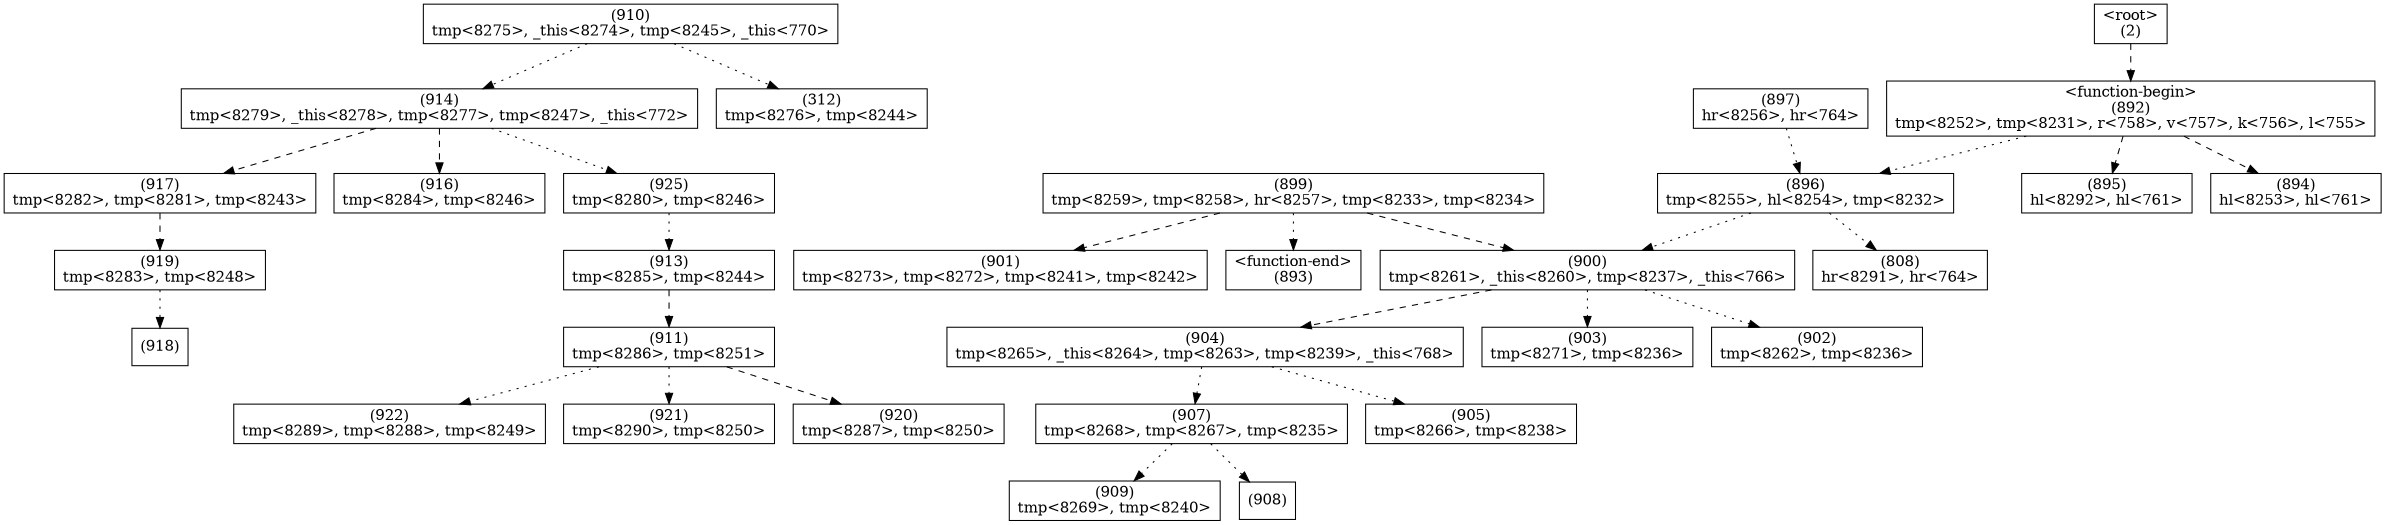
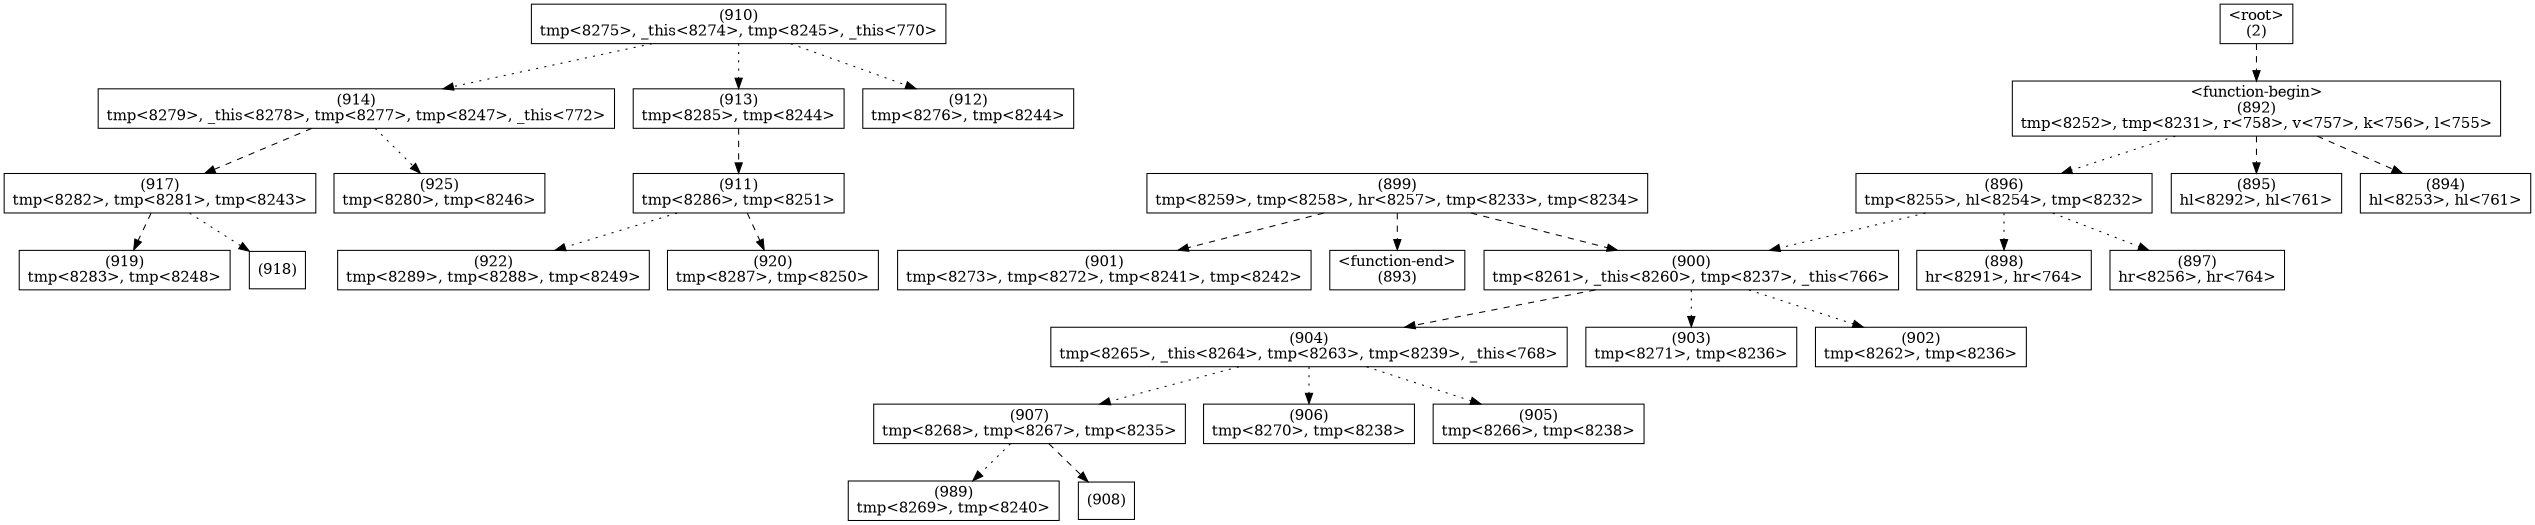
(822, 109) -> (968, 109)
(1792, 146) -> (2096, 230)
(439, 193) -> none
(669, 226) -> (739, 61)
(1293, 226) -> (1397, 226)
(1900, 270) -> (2004, 270)
(160, 304) -> (215, 229)
(669, 424) -> none
none -> (1309, 424)
(1226, 459) -> (1065, 459)
(1115, 501) -> (954, 501)
